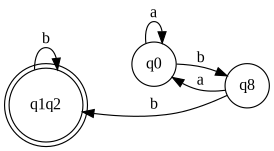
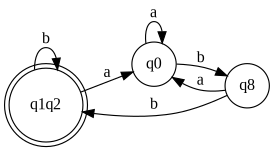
none -> (102, 84)
